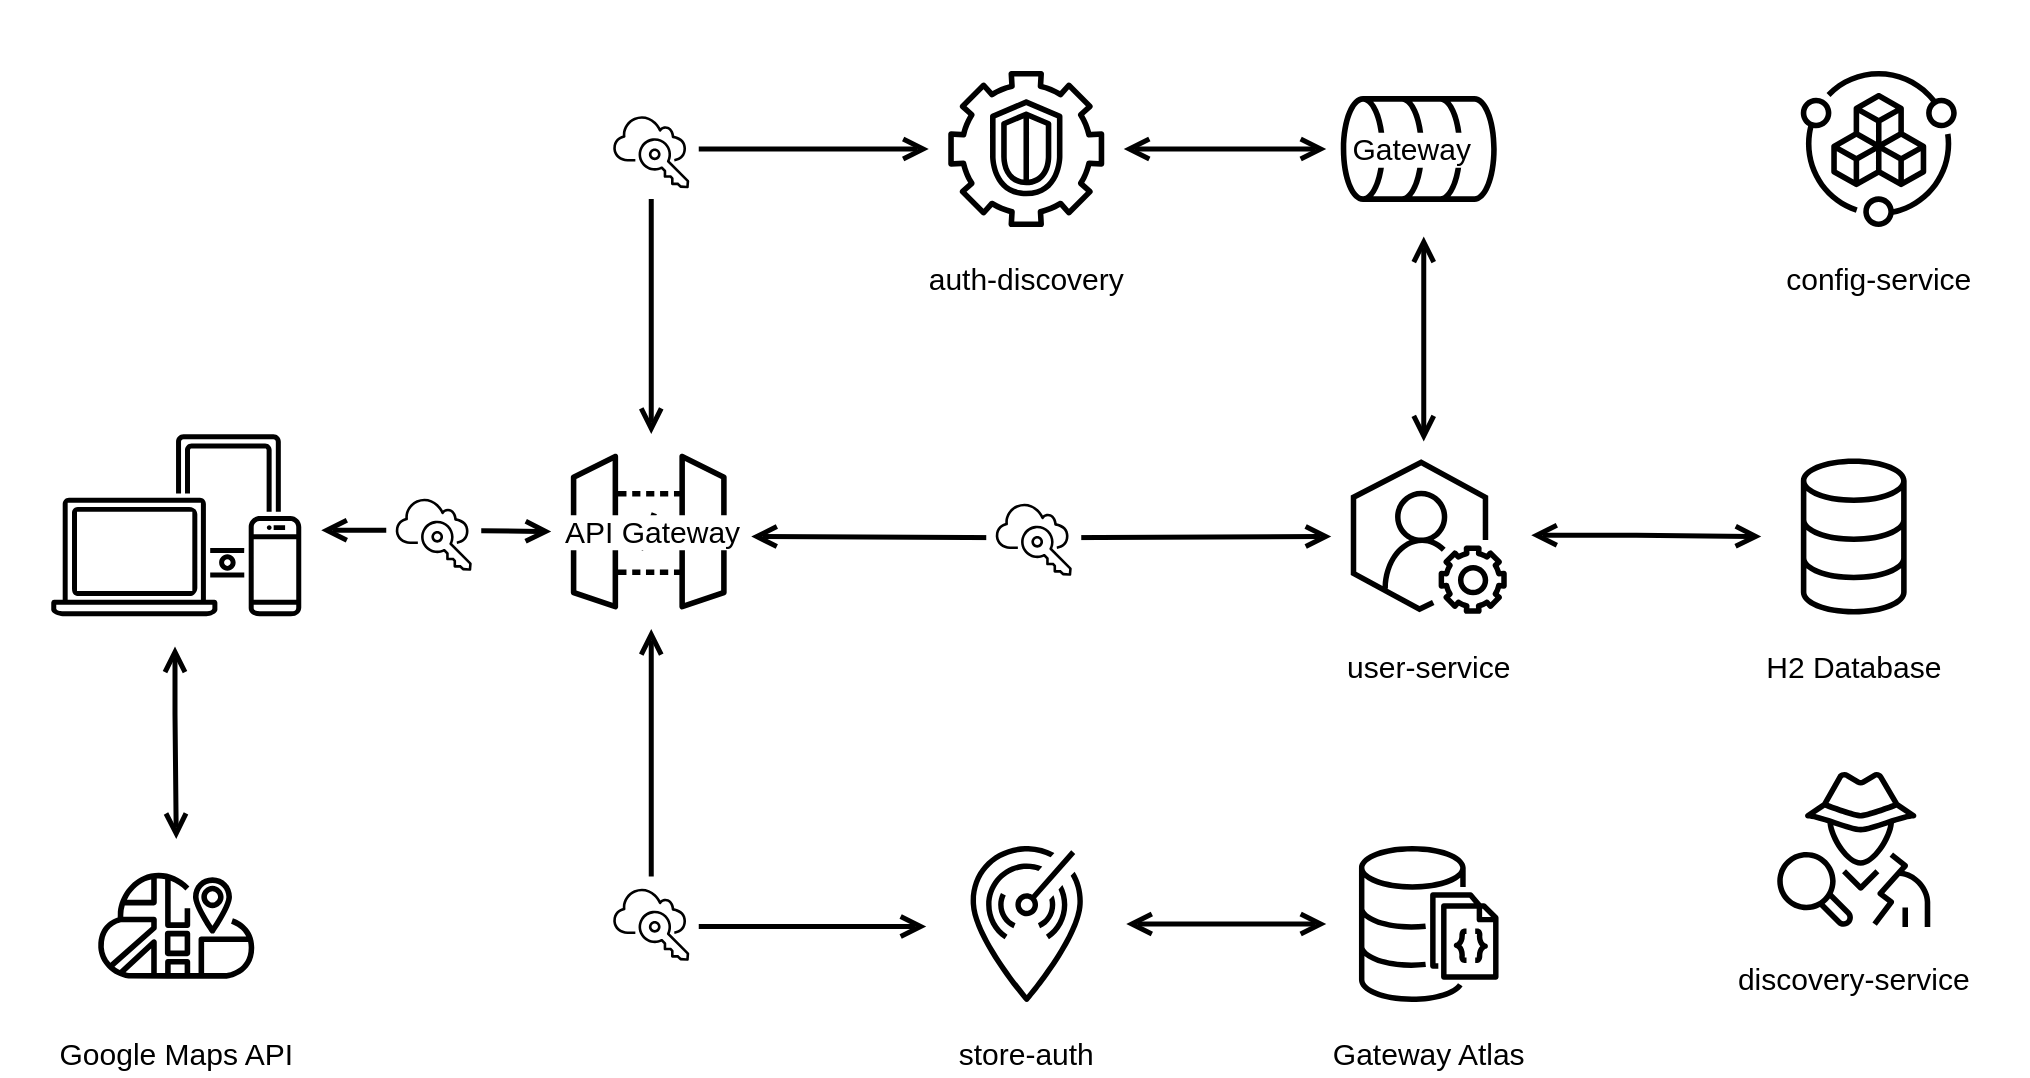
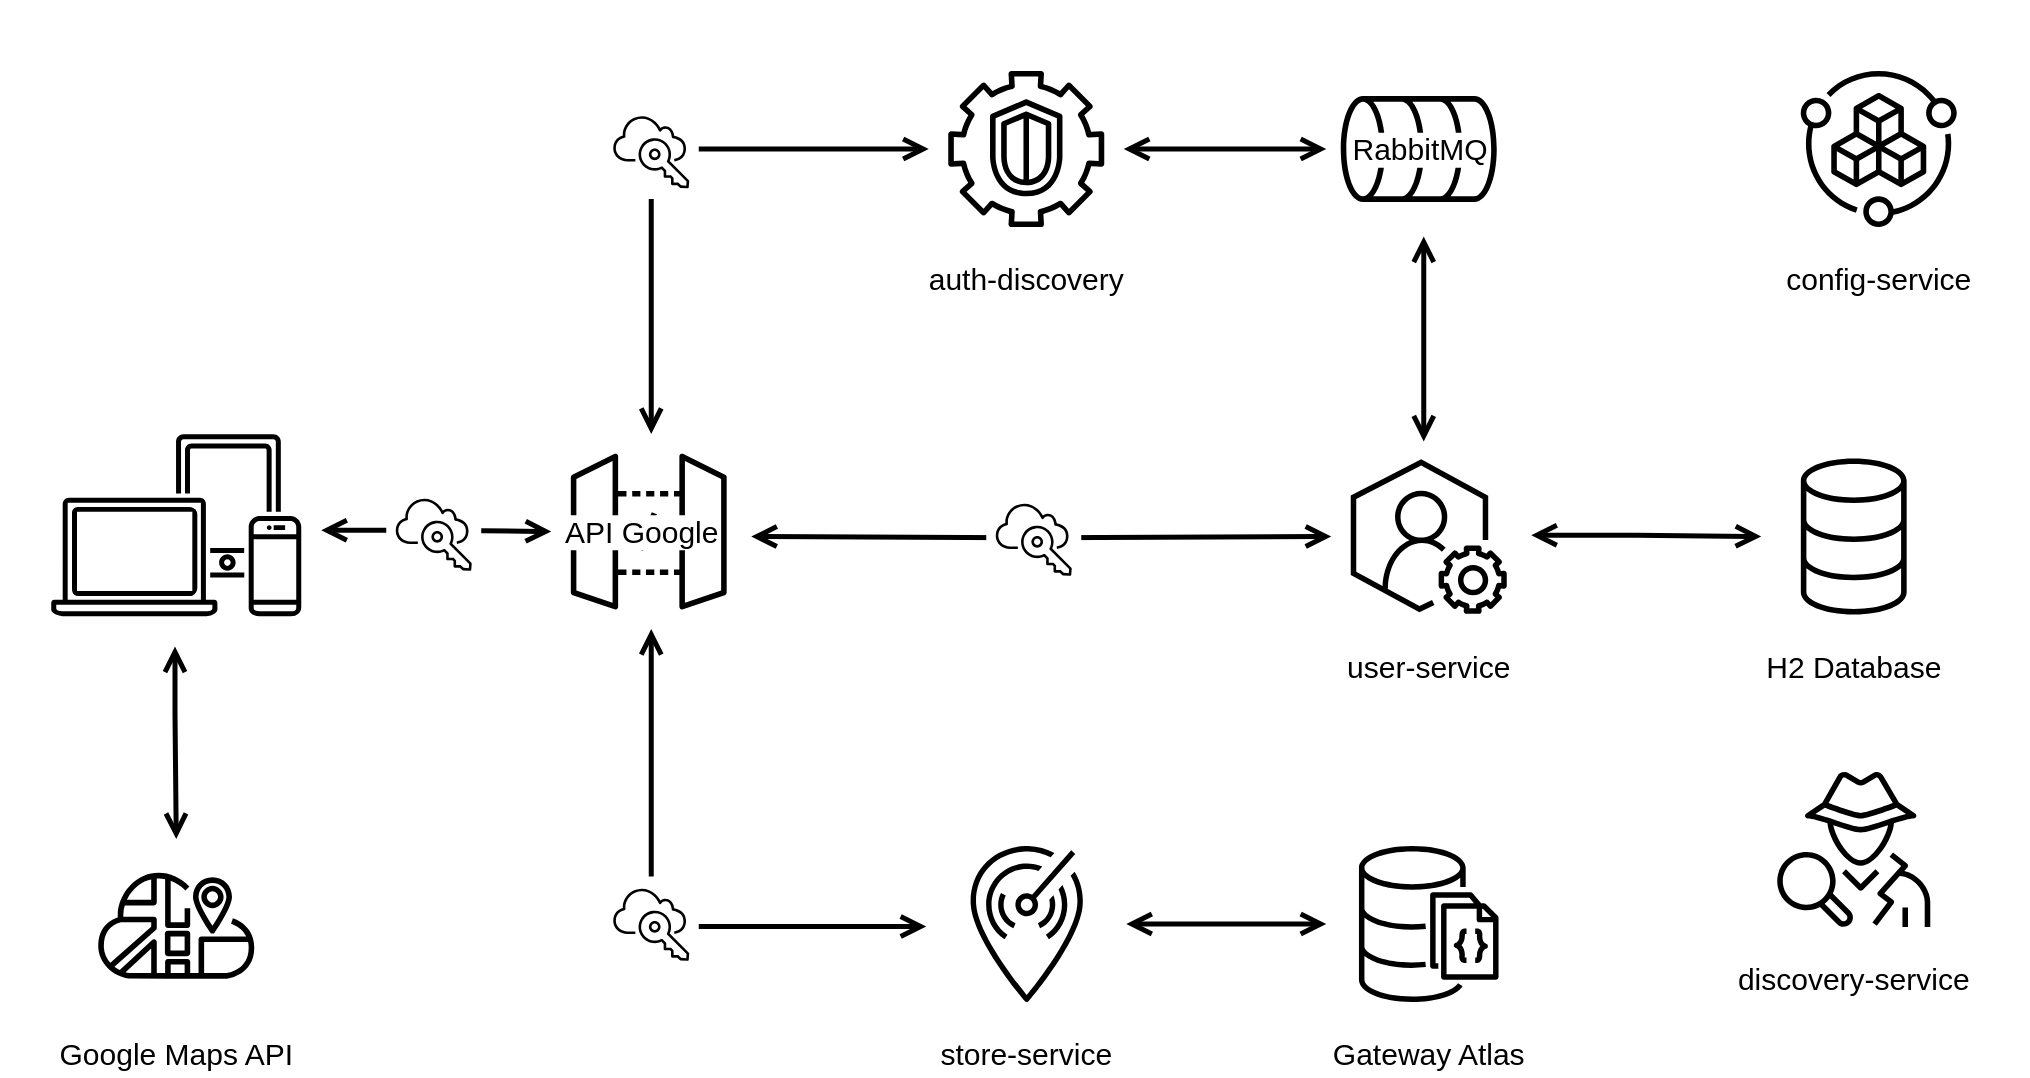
(1413, 152) -> (1417, 152)
(655, 534) -> (642, 534)
(1028, 1057) -> (1028, 1057)
